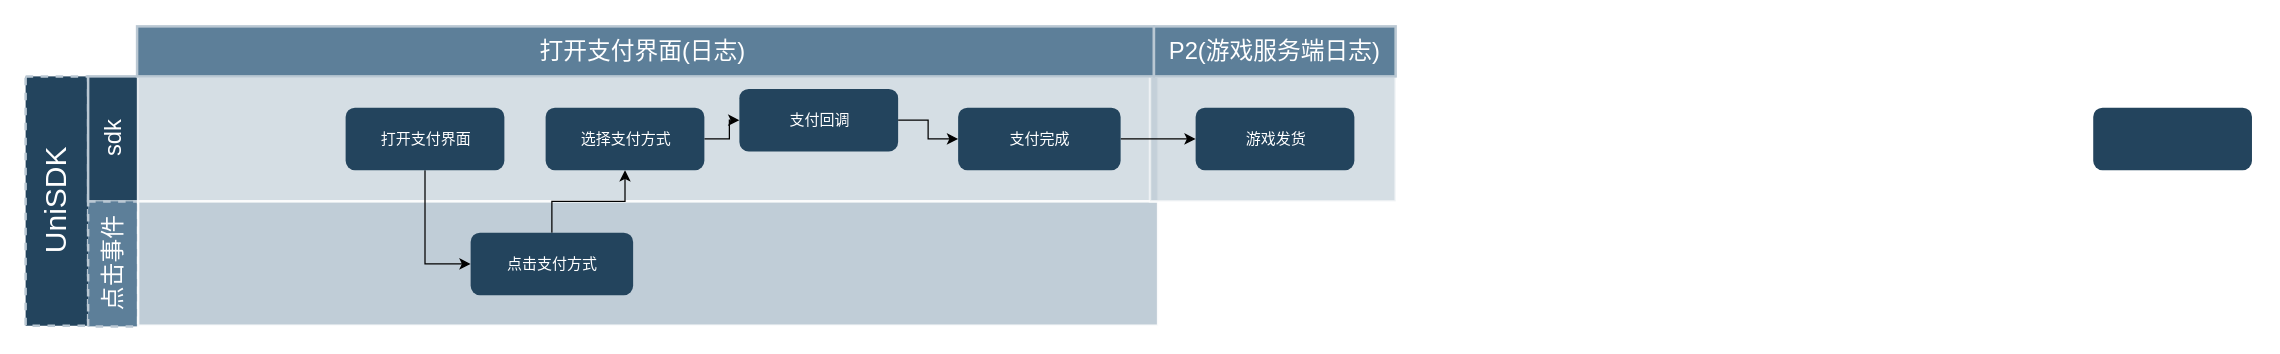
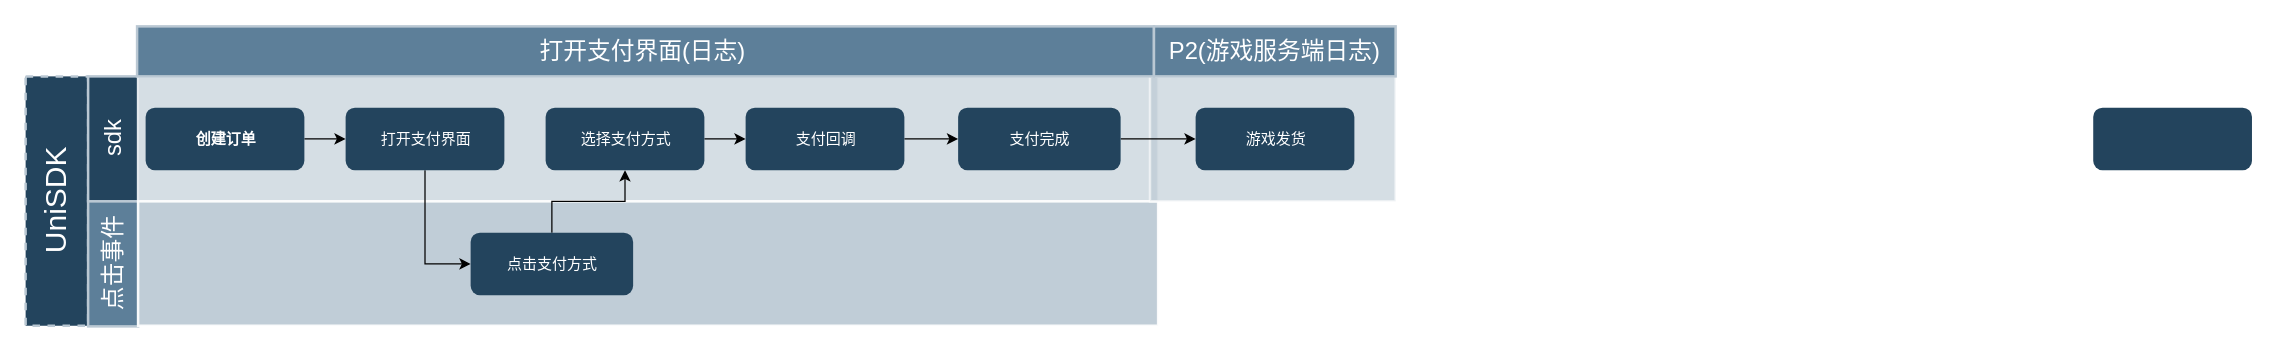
(819, 120) -> (825, 139)
none -> (225, 139)
none -> (329, 139)
(113, 264) -> (113, 264)
